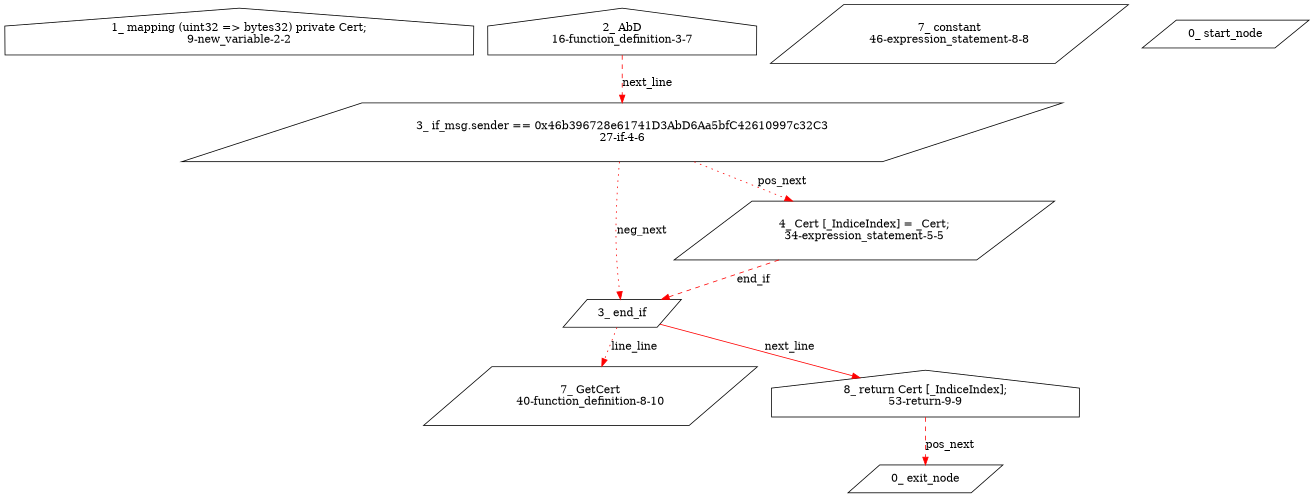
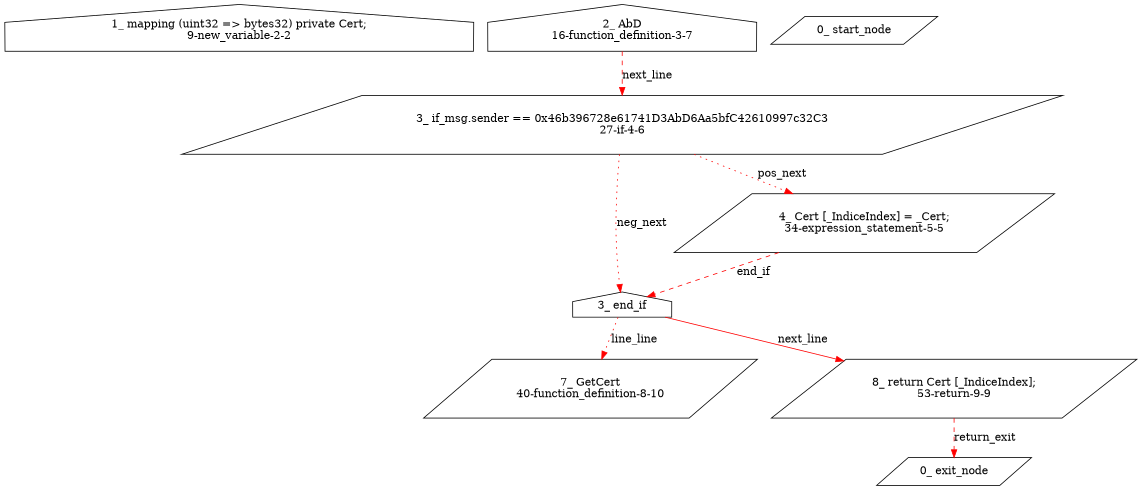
(949, 34) -> none
(622, 313) -> (622, 306)
(925, 396) -> (954, 389)
(950, 445) -> (985, 438)
